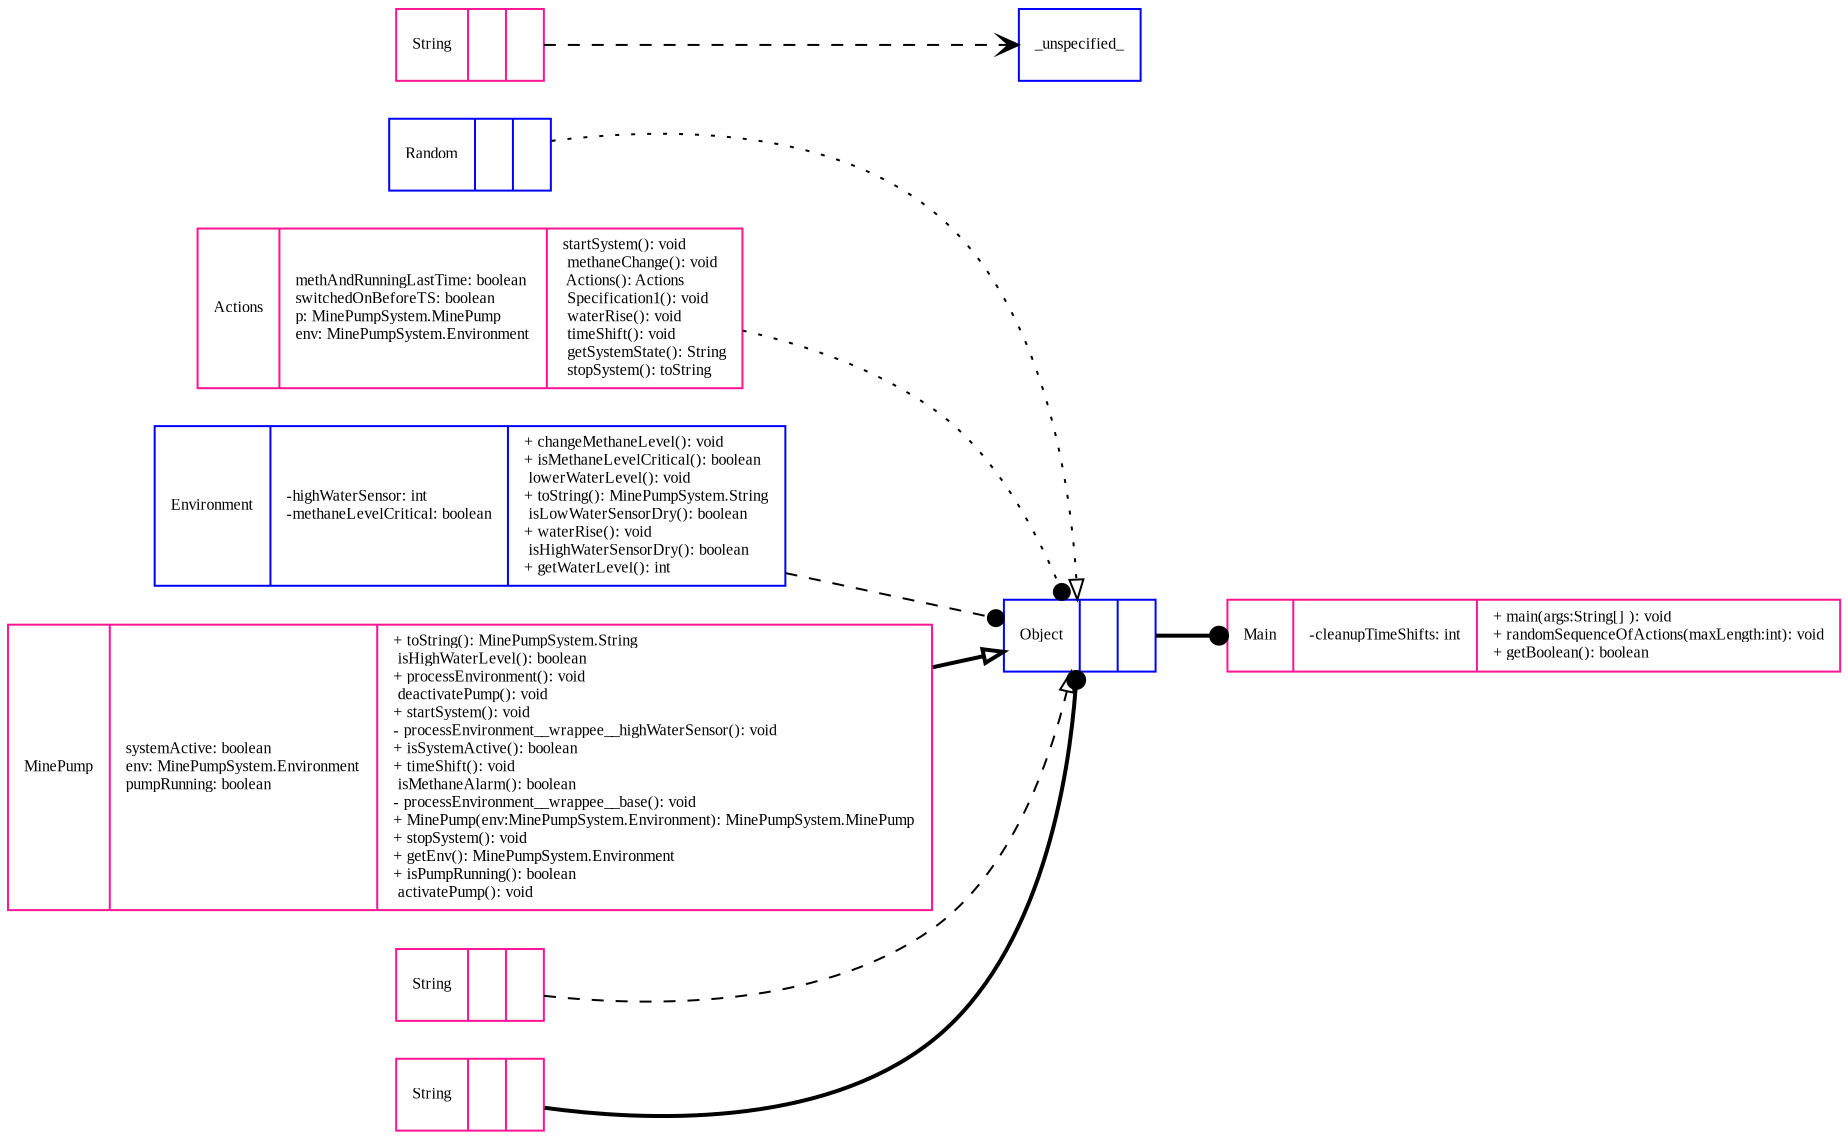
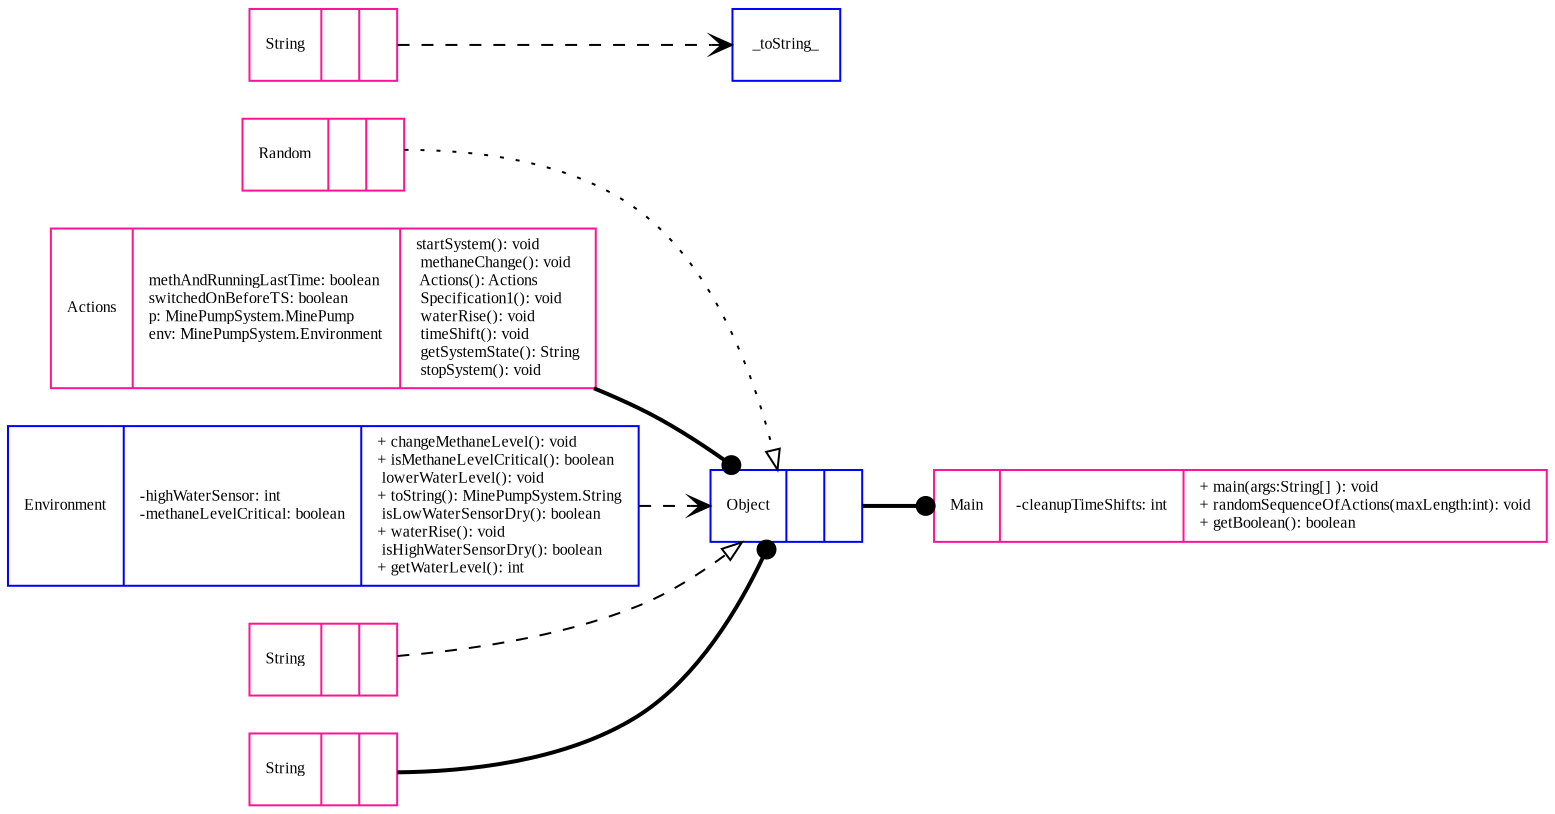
(1080, 45) -> (786, 45)
(470, 155) -> (323, 155)
(638, 370) -> (479, 370)
(937, 412) -> (661, 420)
(887, 595) -> (665, 506)
(470, 767) -> none
